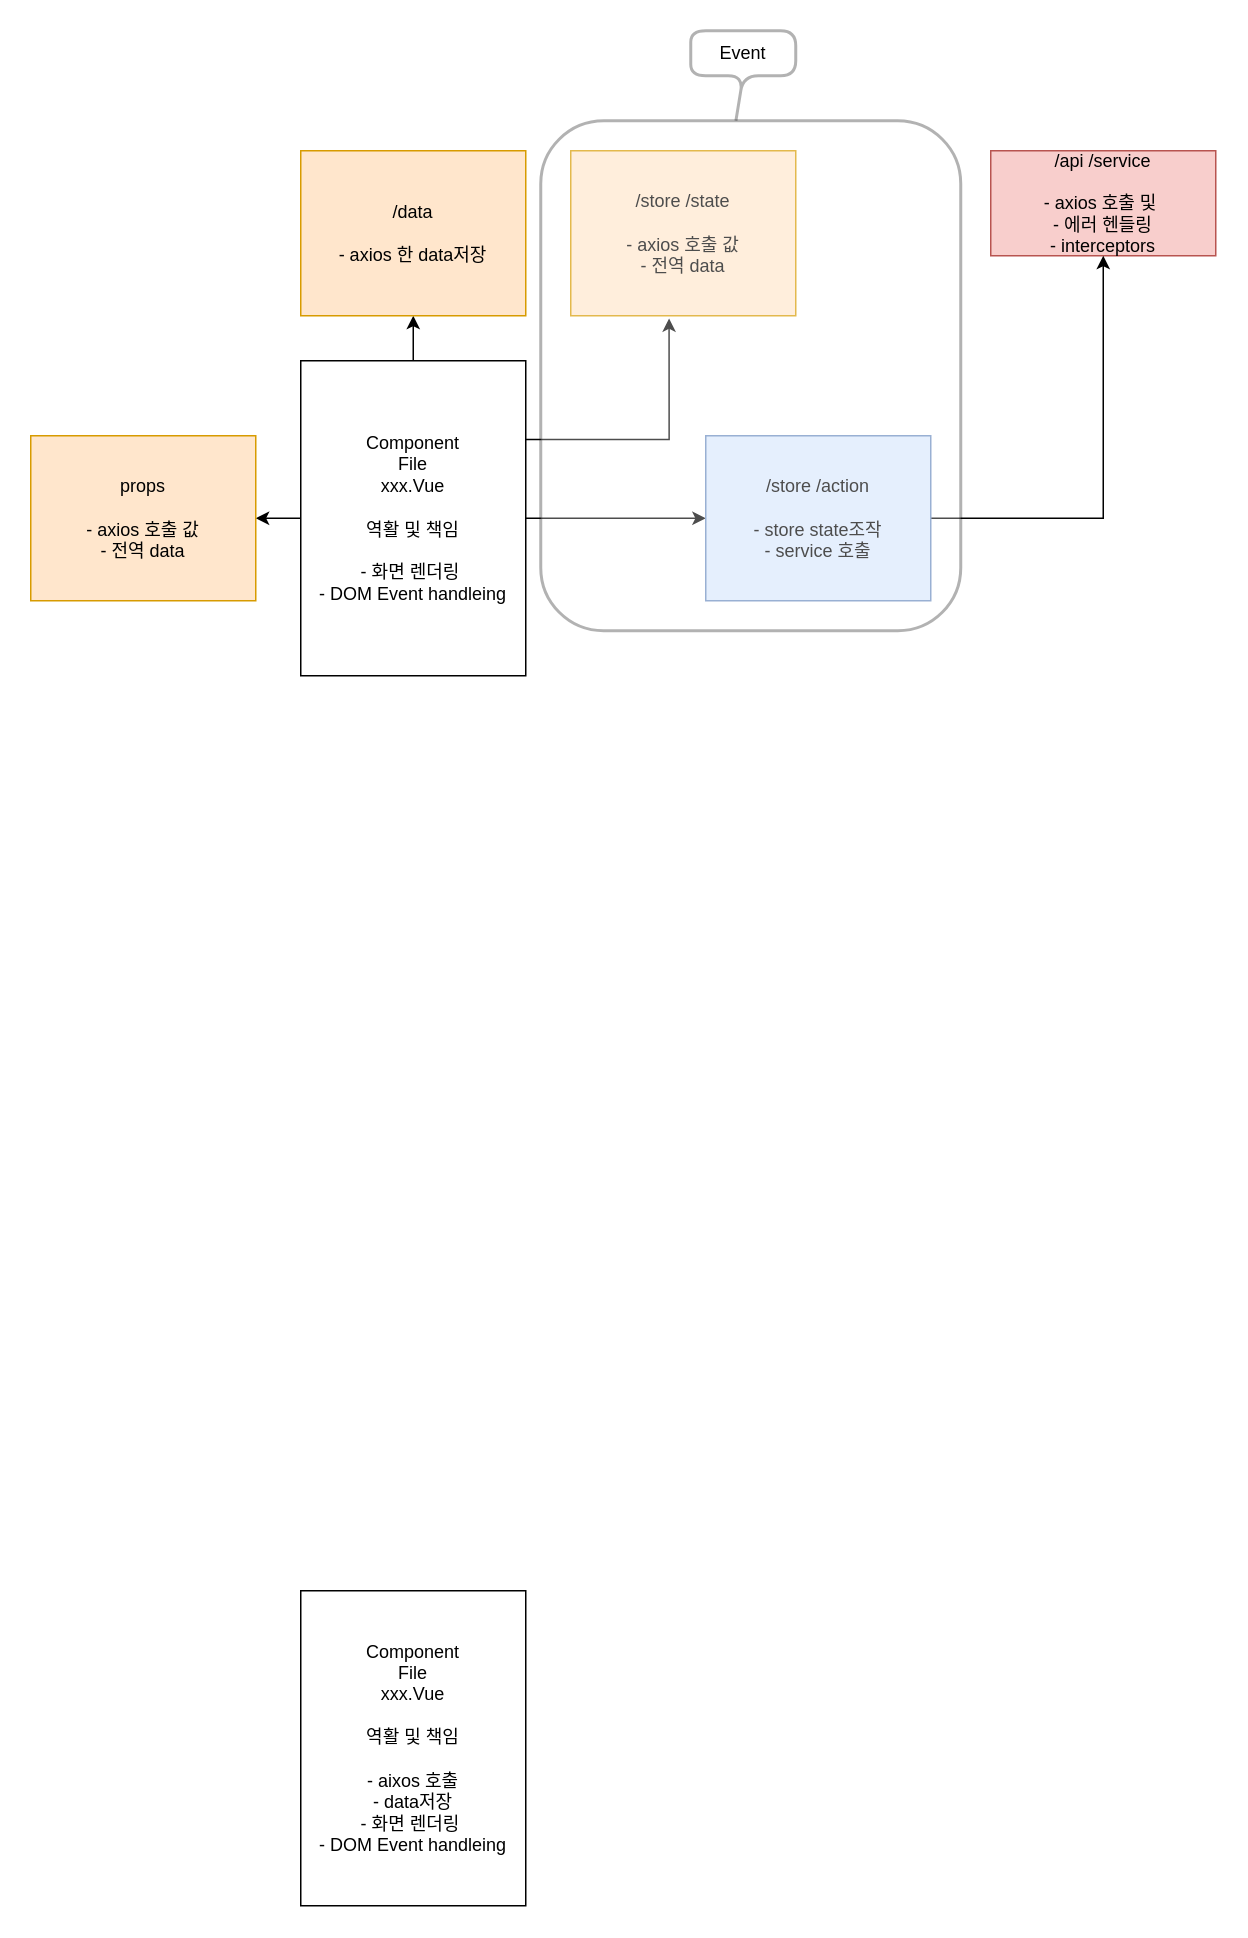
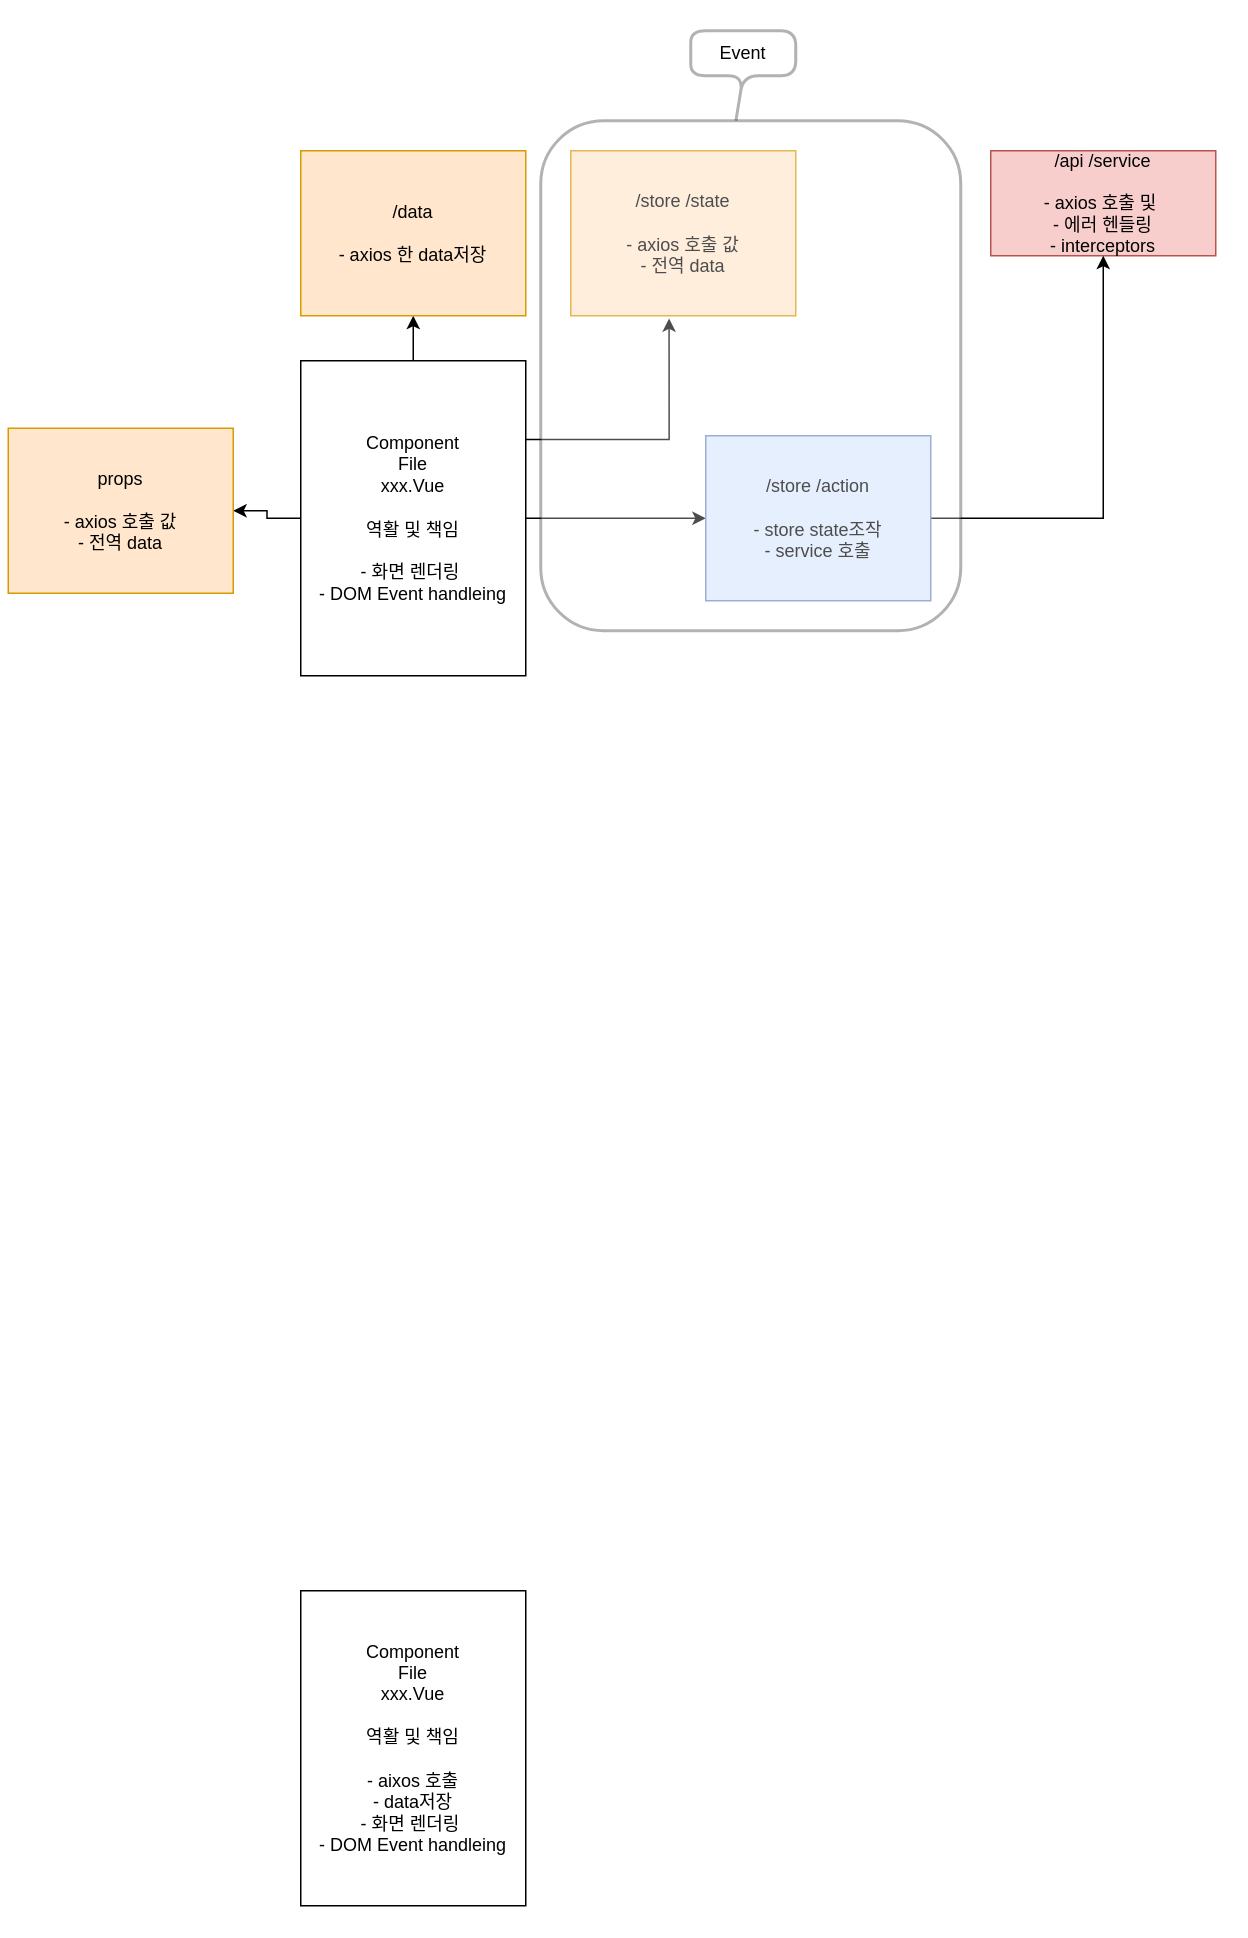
(143, 518) -> (121, 511)
